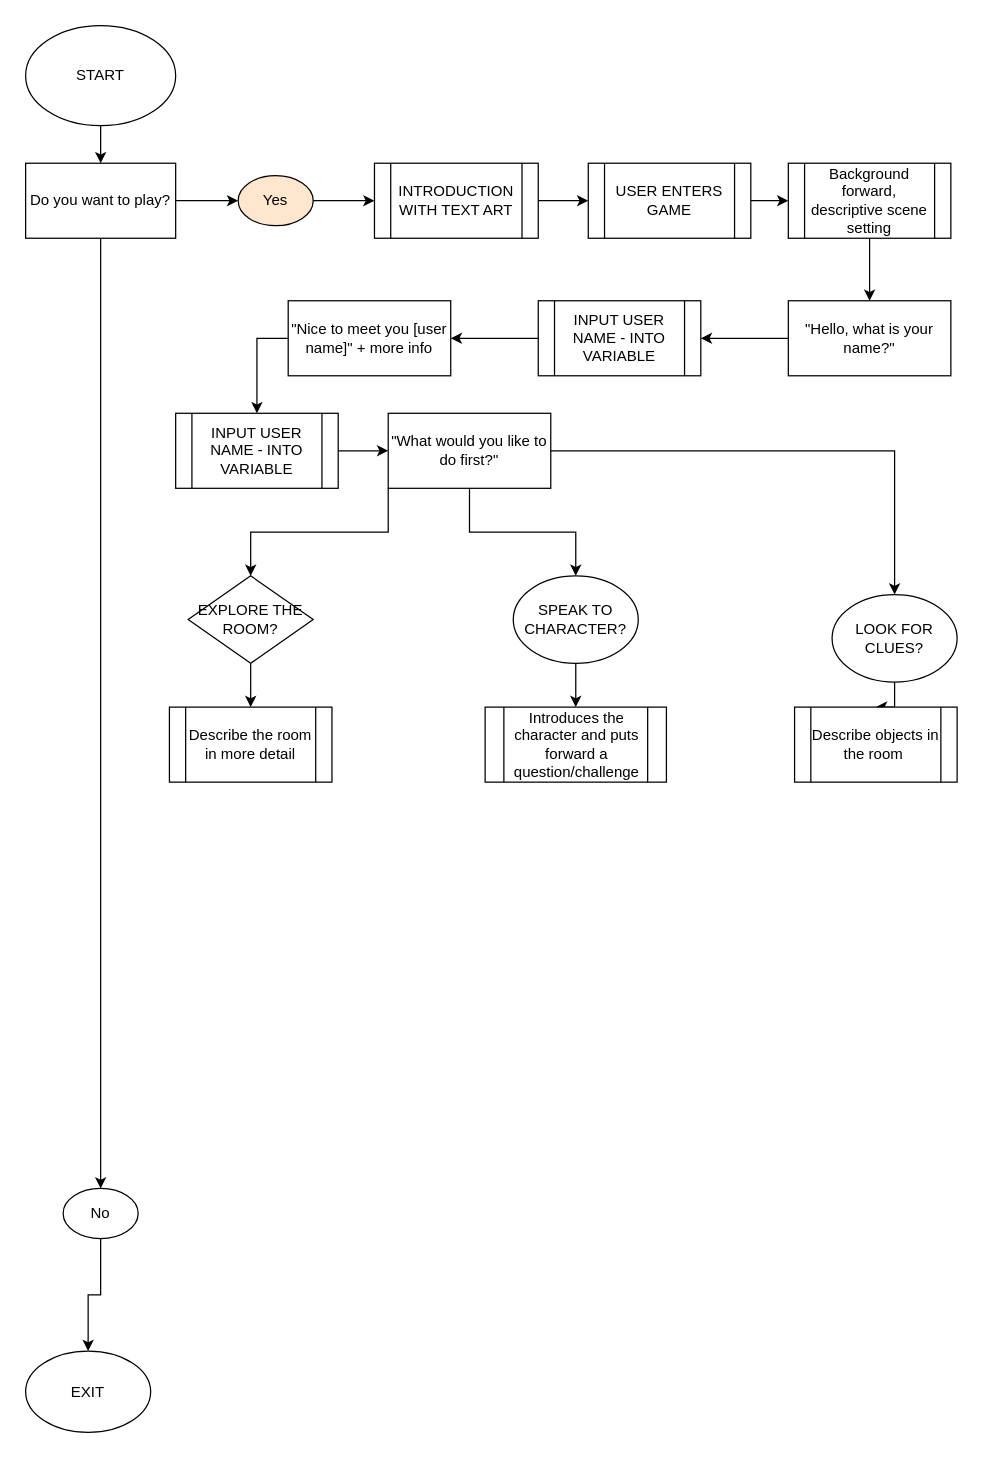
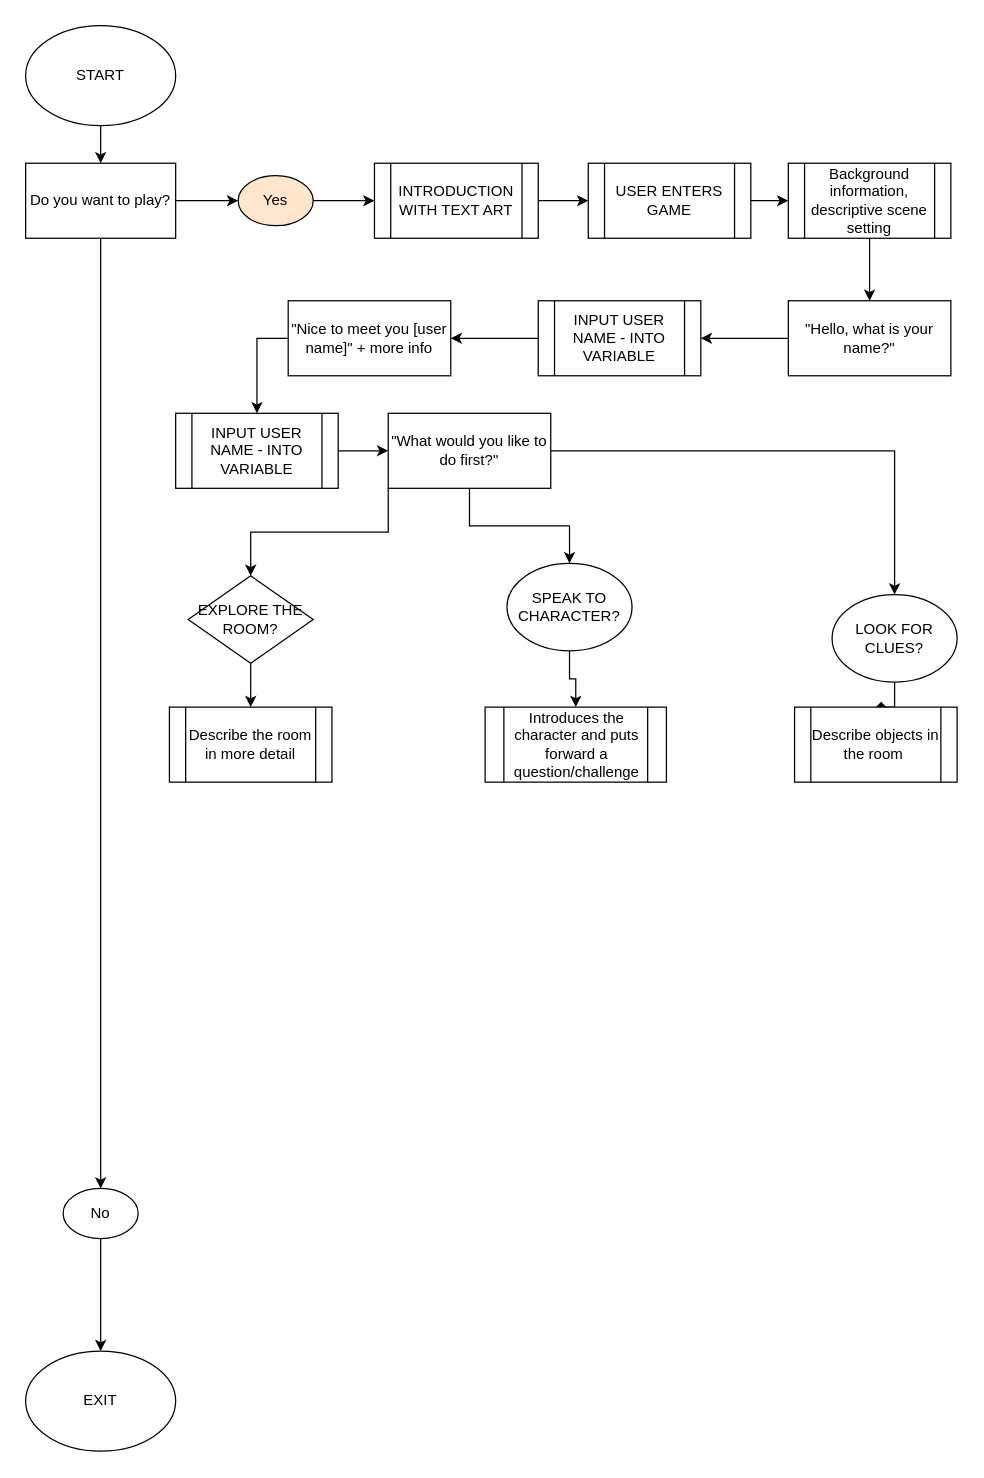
(869, 201) -> (869, 201)
(576, 619) -> (569, 607)
(886, 707) -> (886, 707)
(88, 1391) -> (101, 1401)
